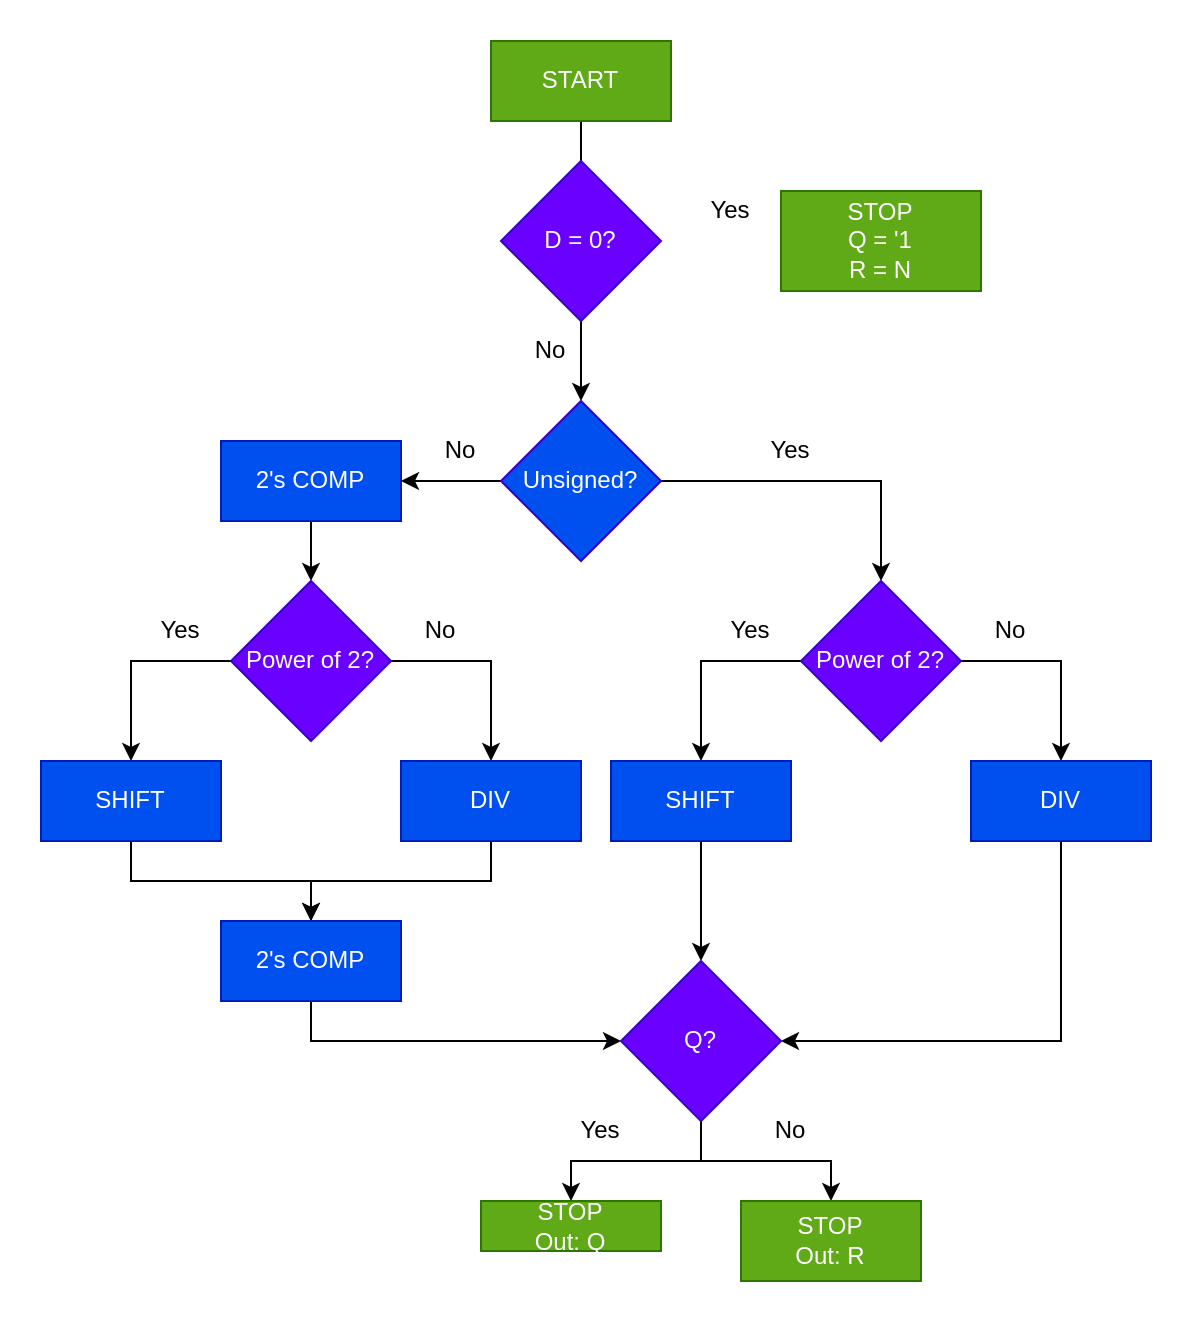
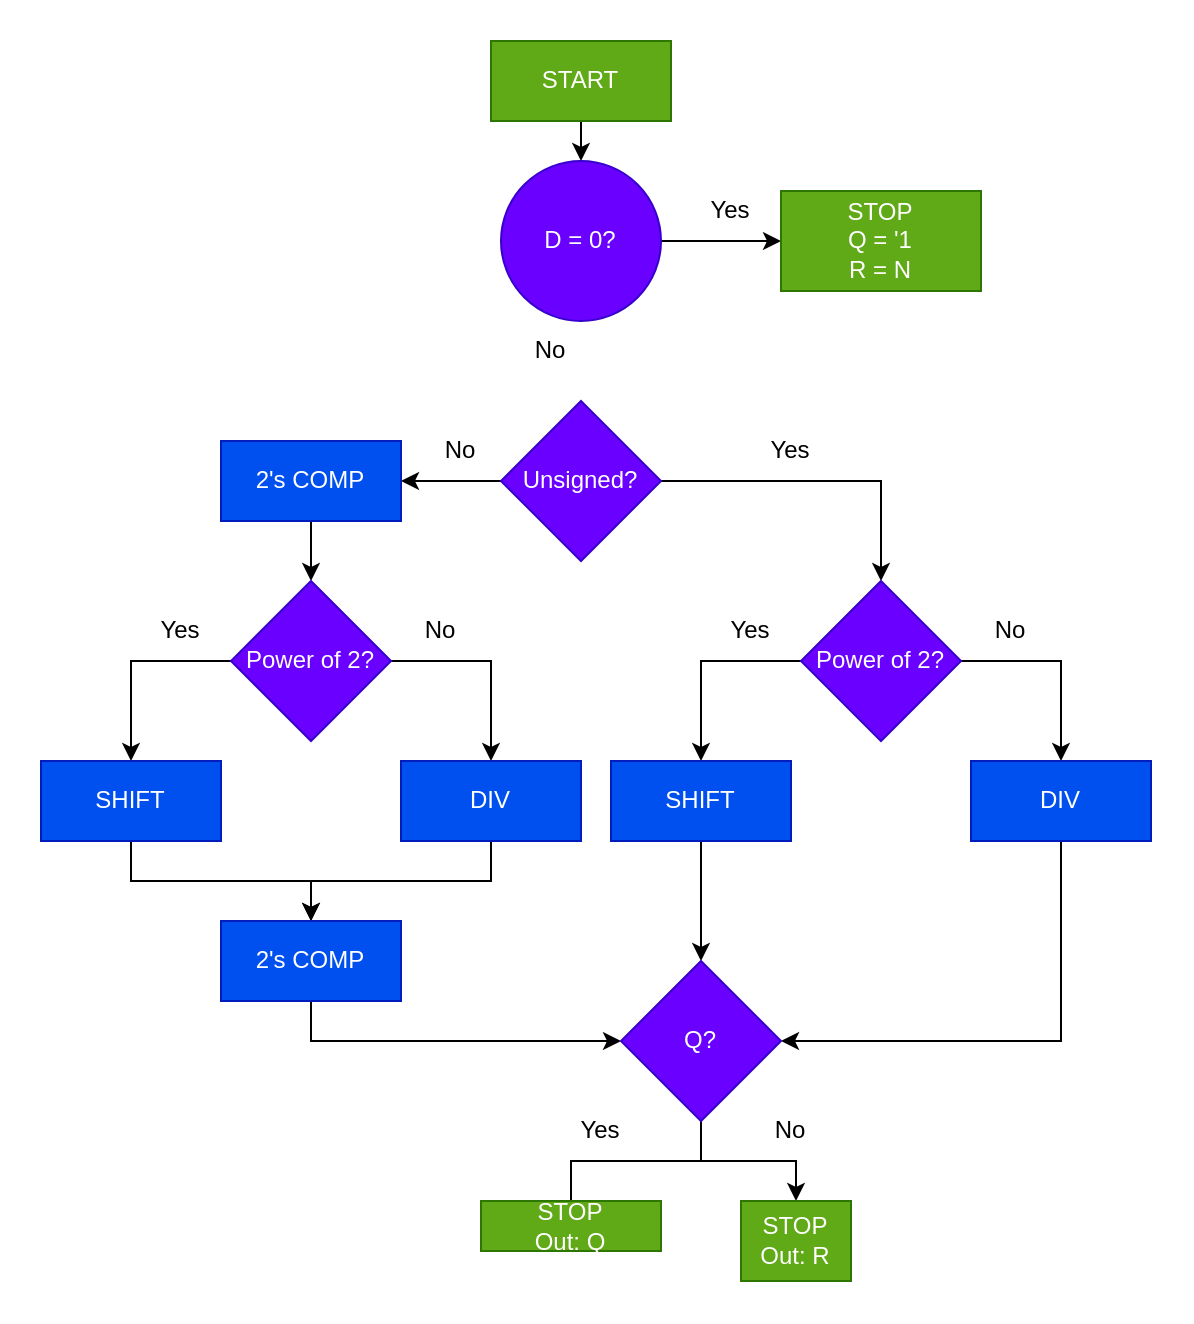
(581, 152) -> (581, 146)
(581, 241) -> (581, 241)
none -> (714, 241)
(581, 354) -> none
(581, 481) -> (581, 481)
(571, 1186) -> (571, 1191)
(831, 1241) -> (796, 1241)
